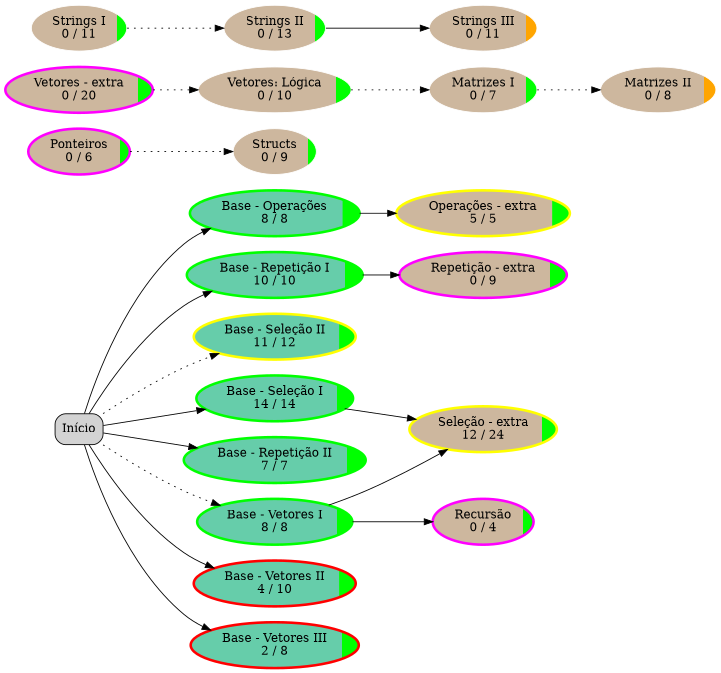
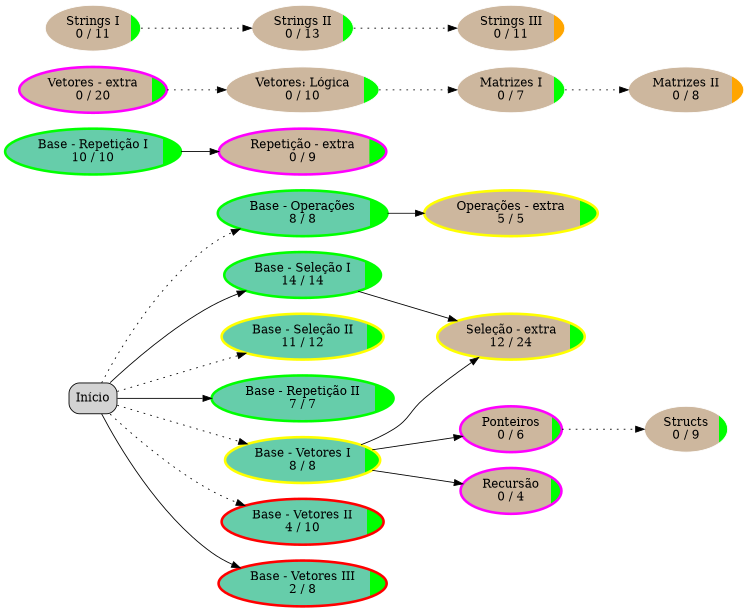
(373, 28) -> (401, 28)
(129, 312) -> (157, 298)
(139, 346) -> none
none -> (413, 444)
(140, 513) -> (170, 464)
(275, 522) -> (303, 460)
